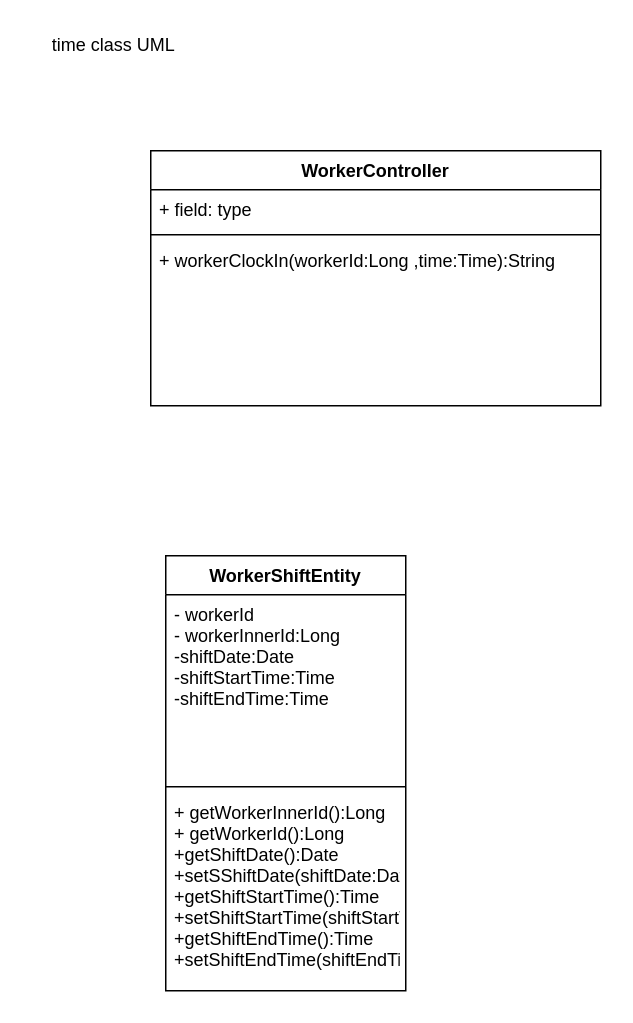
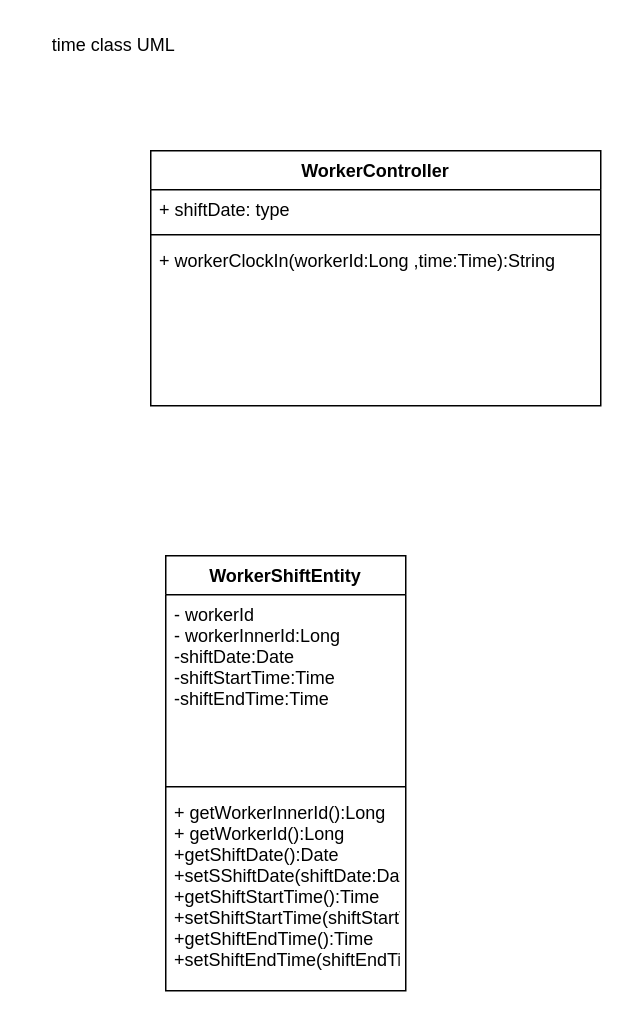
(213, 210) -> (235, 210)
